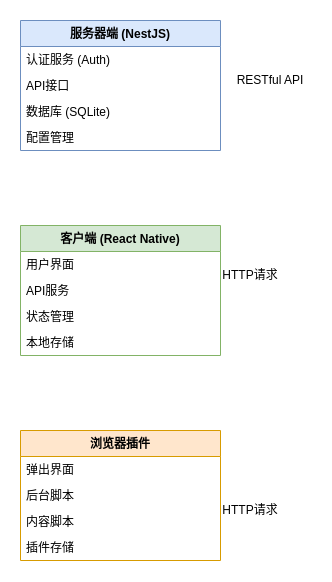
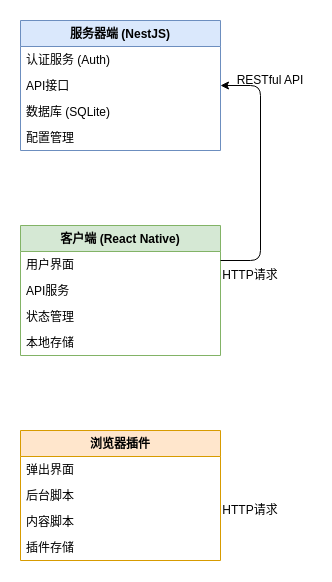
none -> (261, 177)
